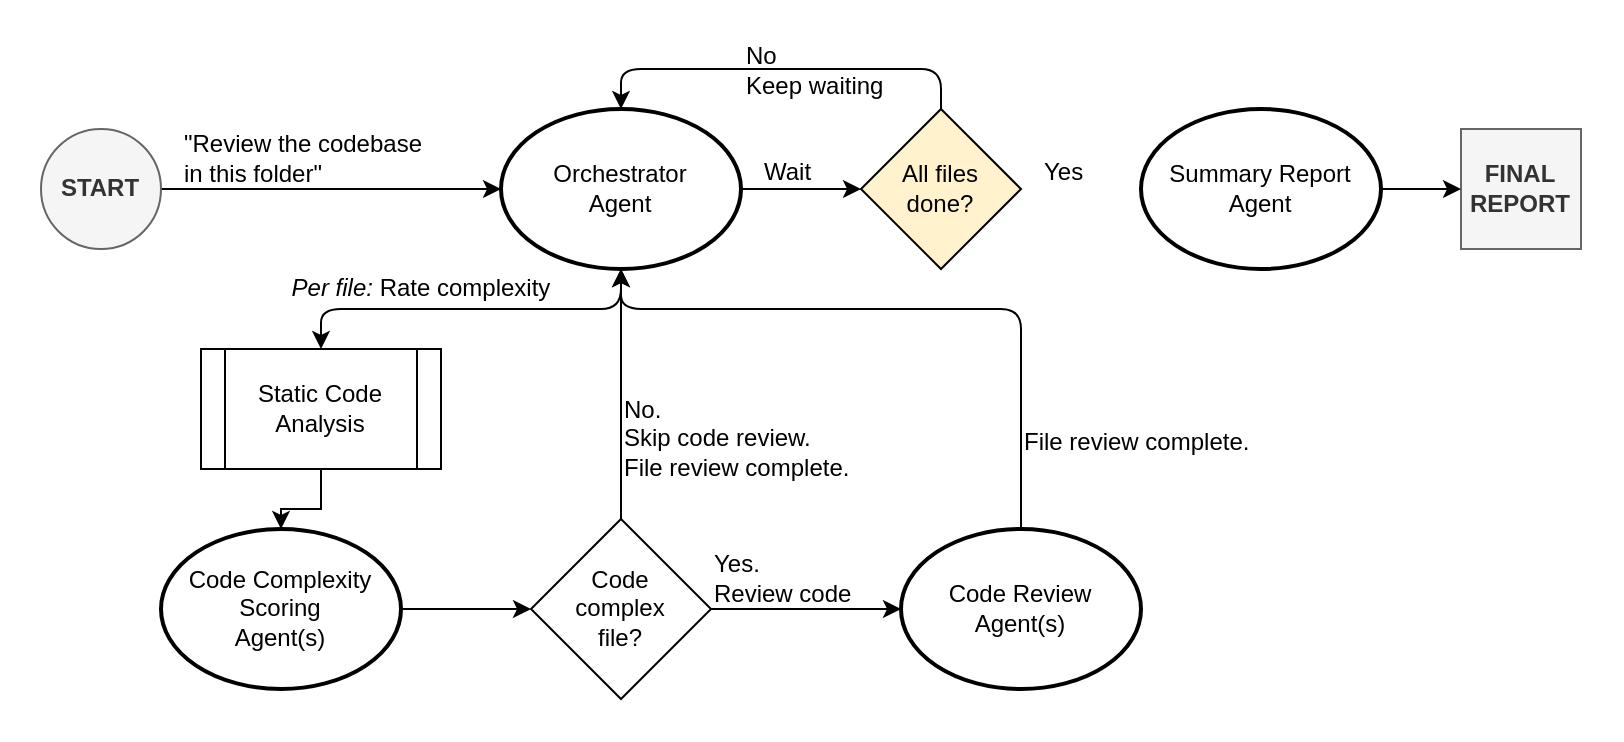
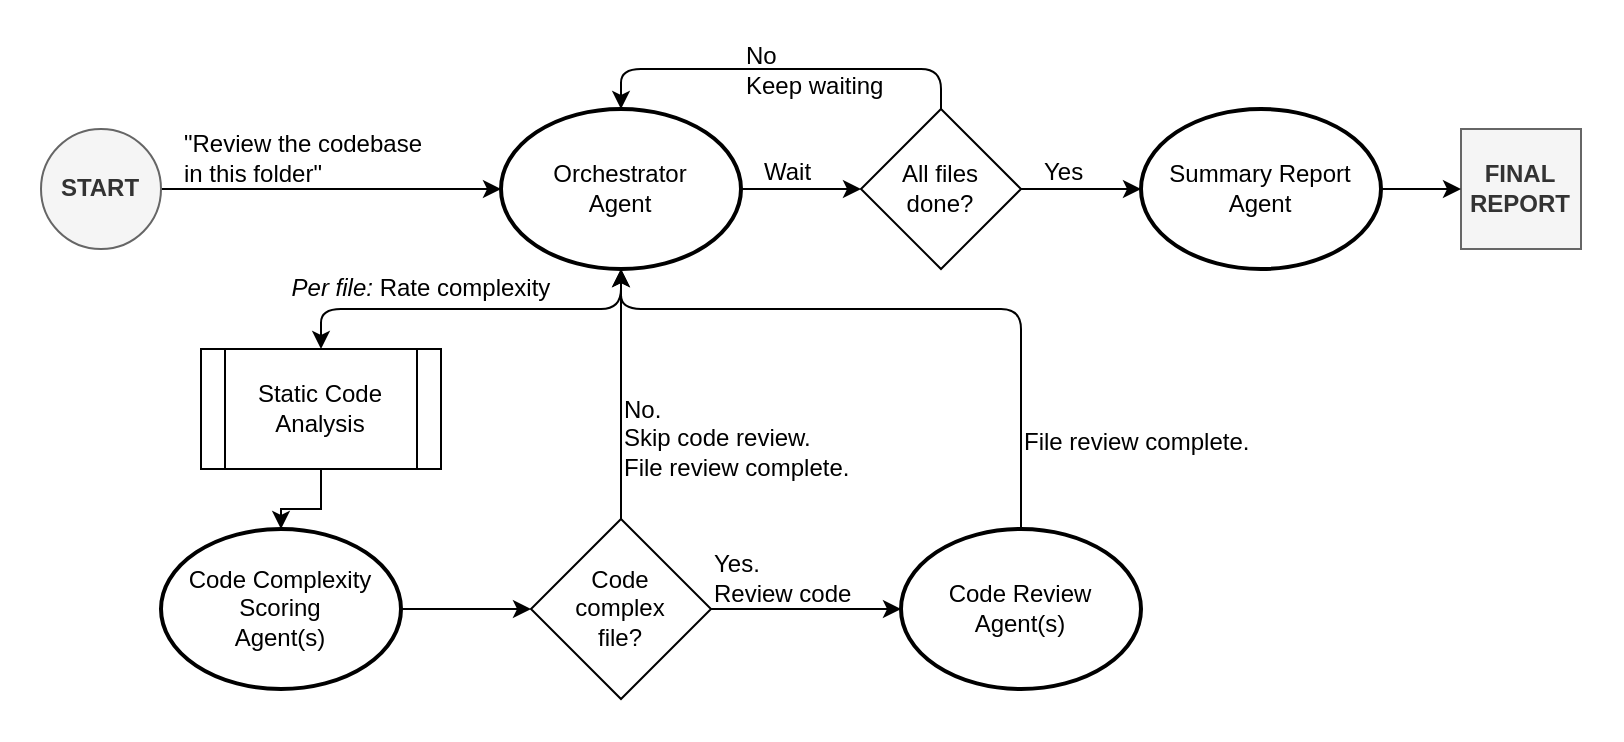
(941, 189) -> (941, 189)
none -> (1074, 189)
